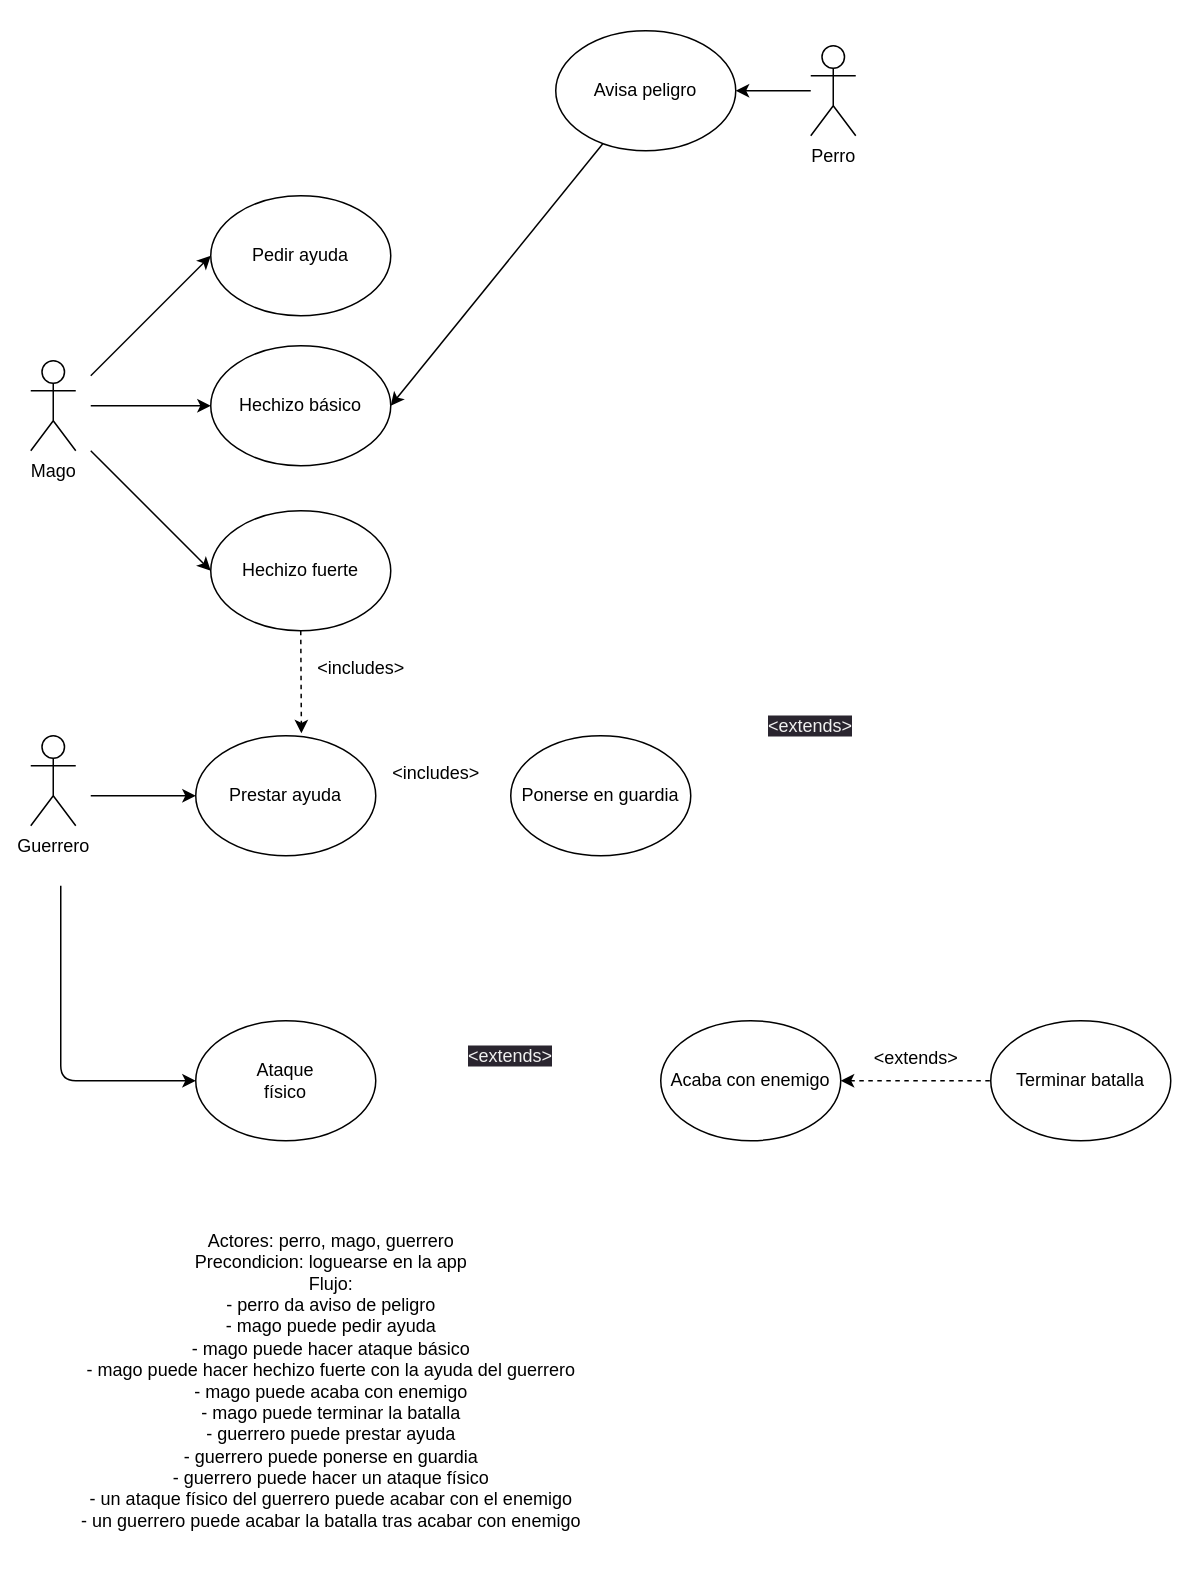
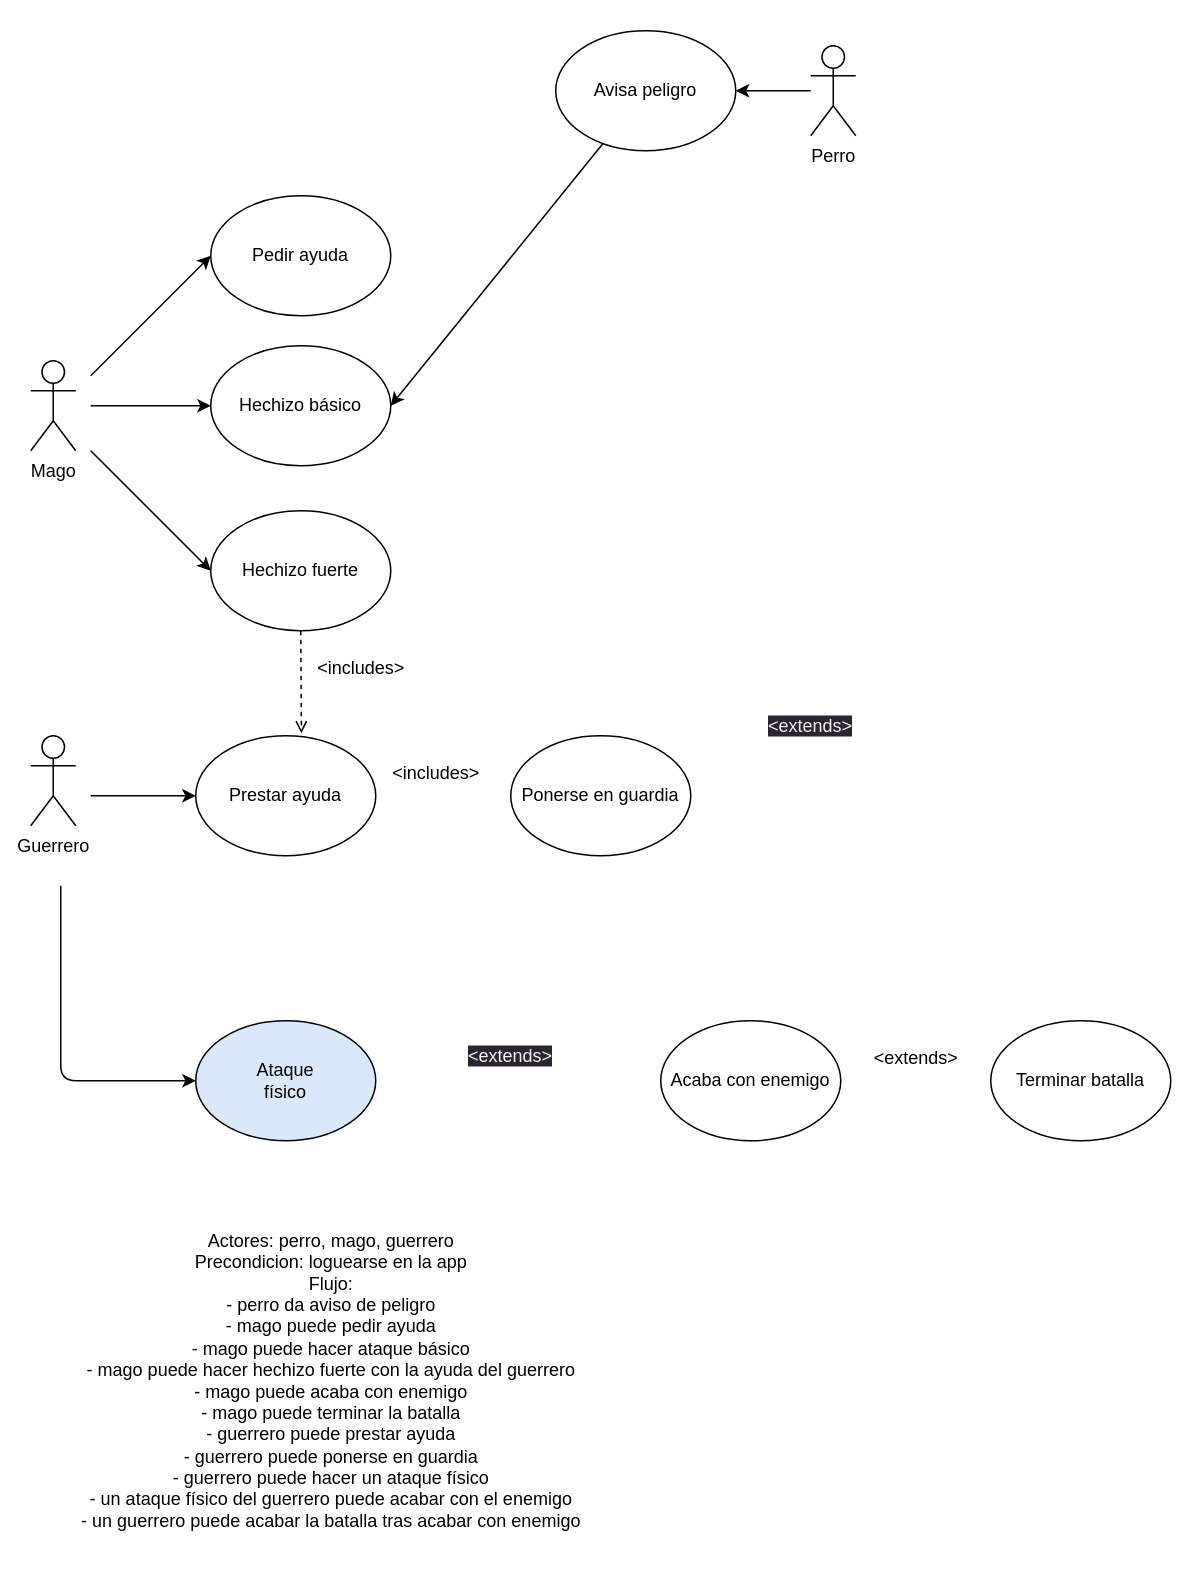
(301, 722) -> (301, 725)
(286, 1081) -> (286, 1081)
(921, 1081) -> none
